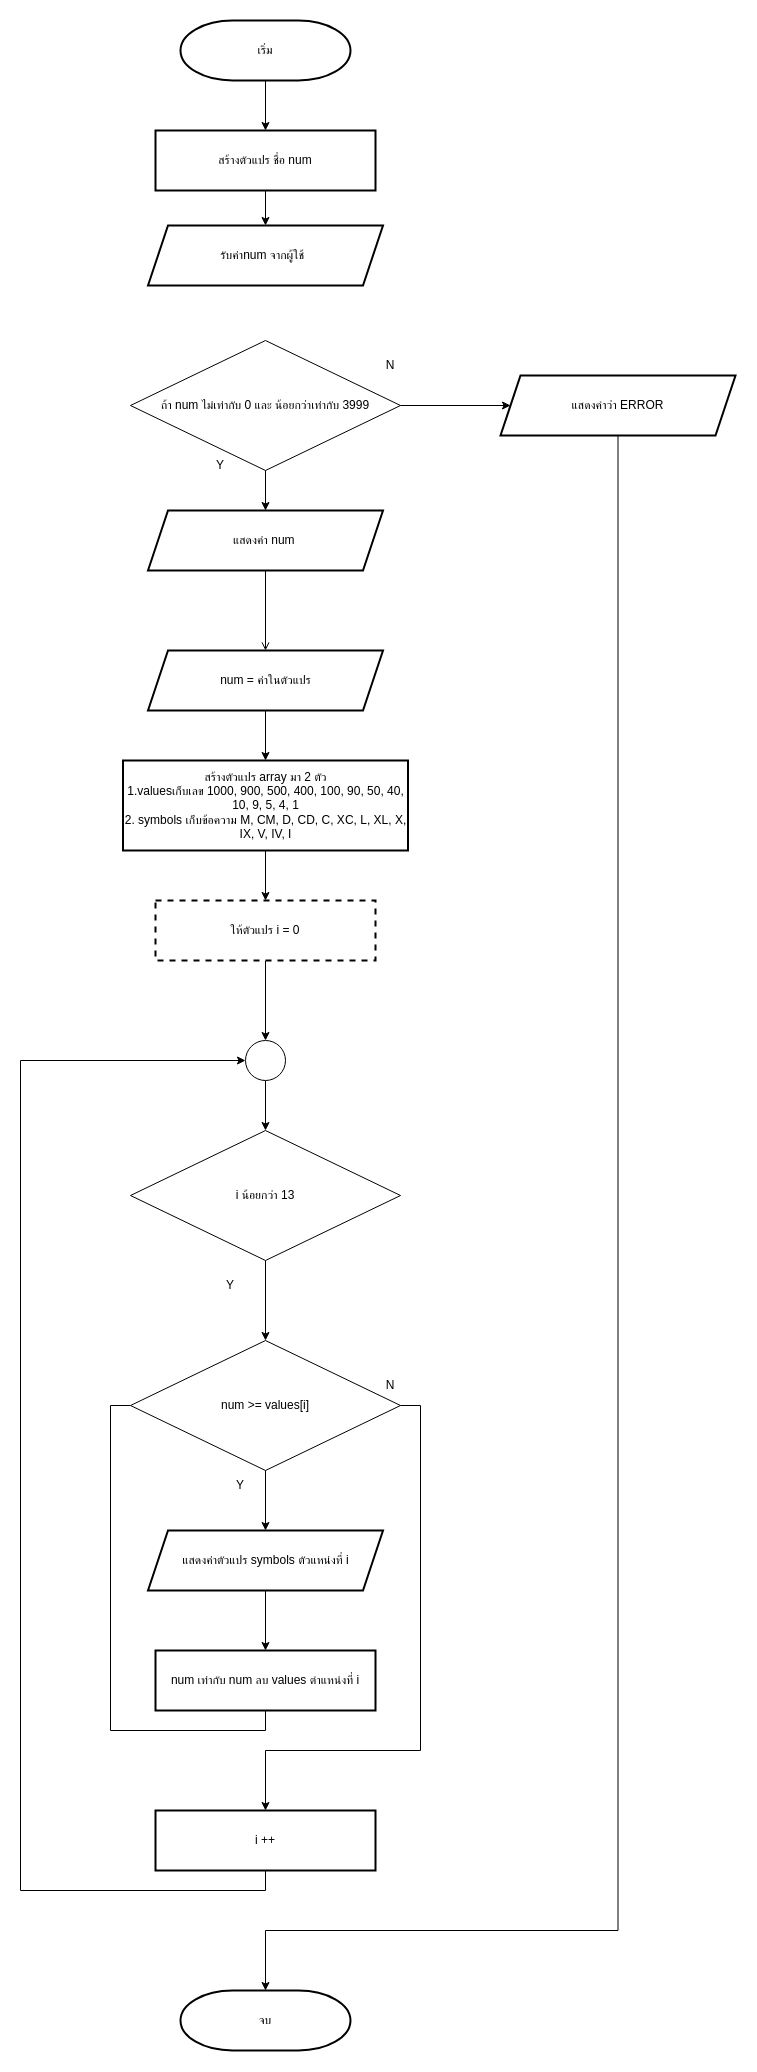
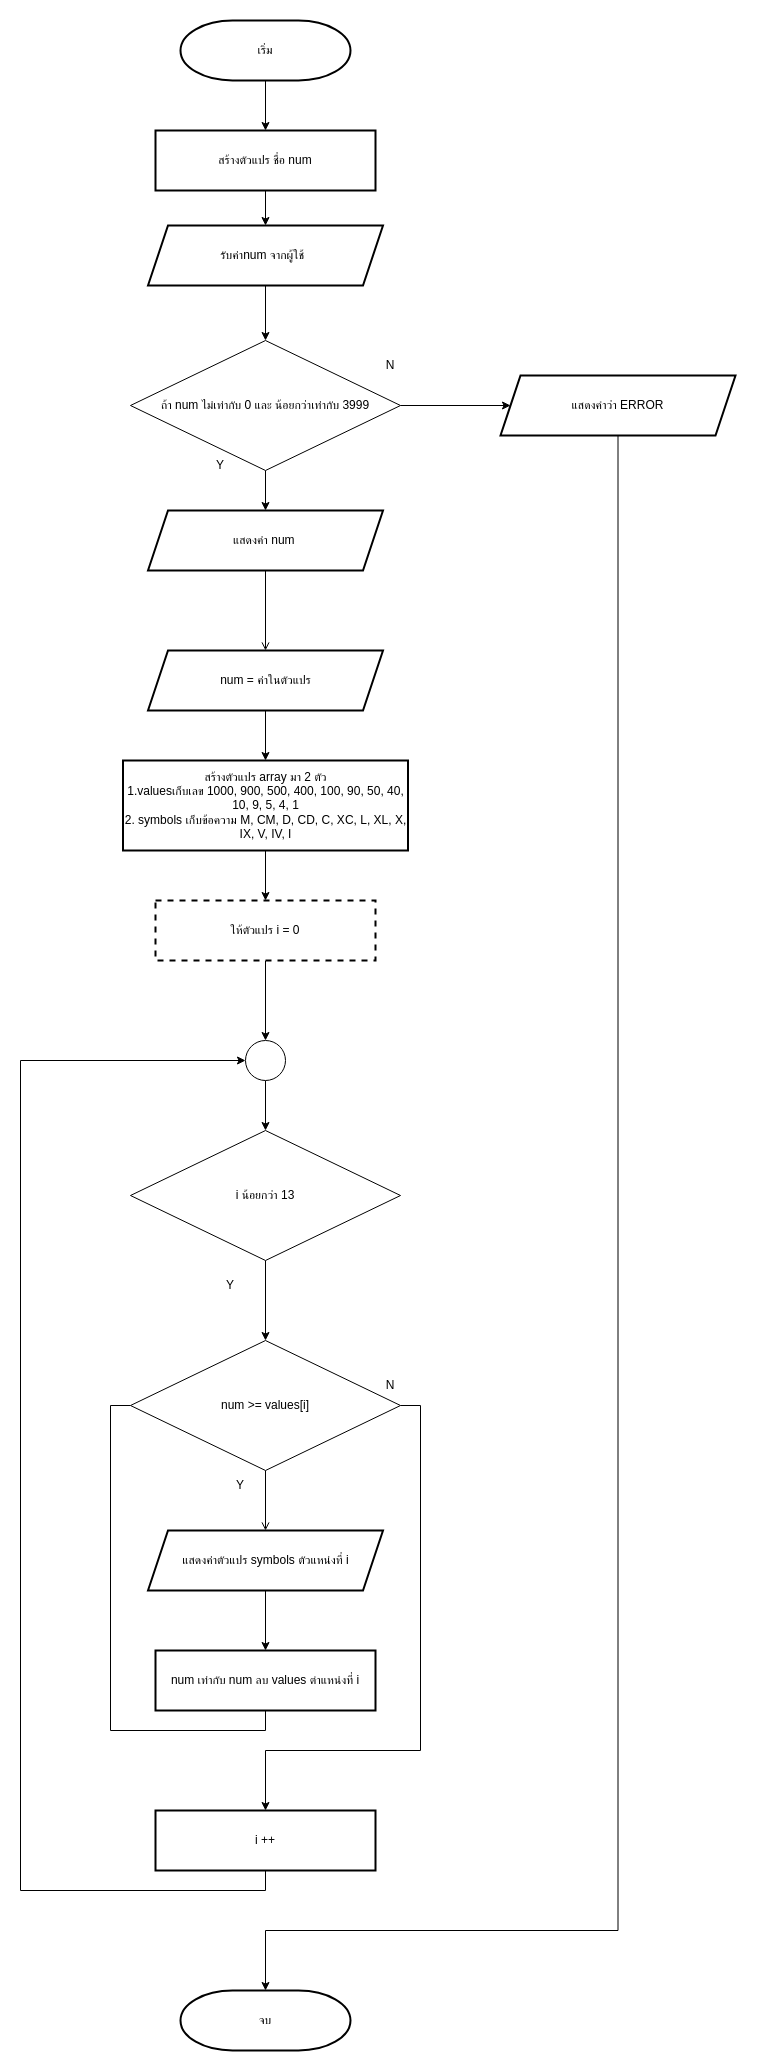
none -> (266, 310)
(266, 1522) -> (266, 1523)
